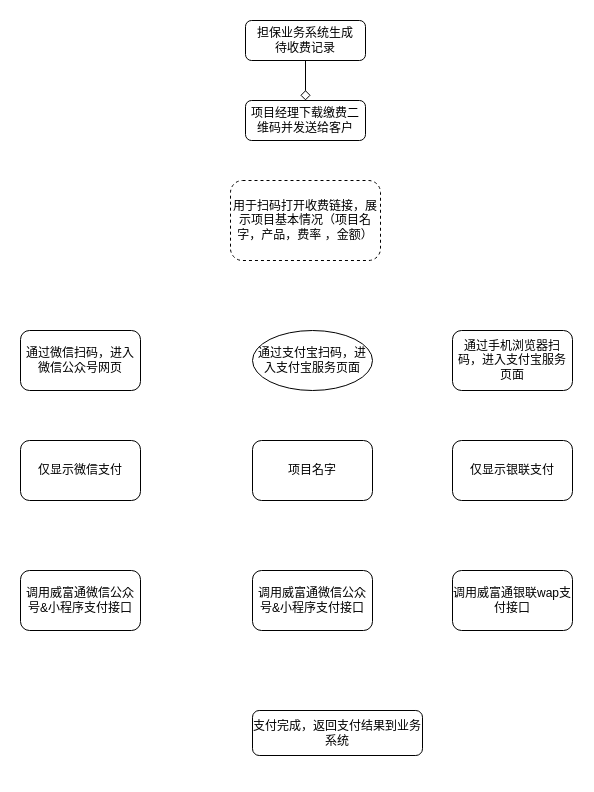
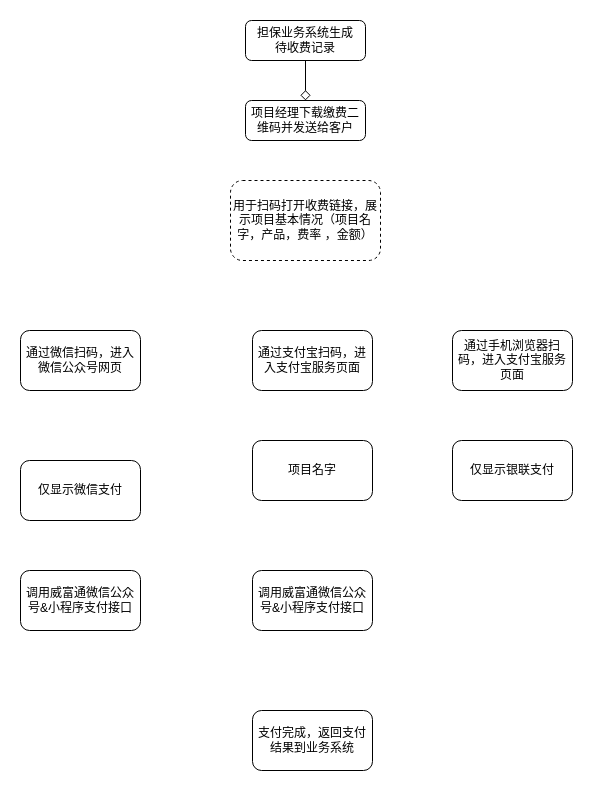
(313, 361) -> (313, 361)
(81, 471) -> (81, 491)
(513, 601) -> none
(338, 733) -> (313, 741)
